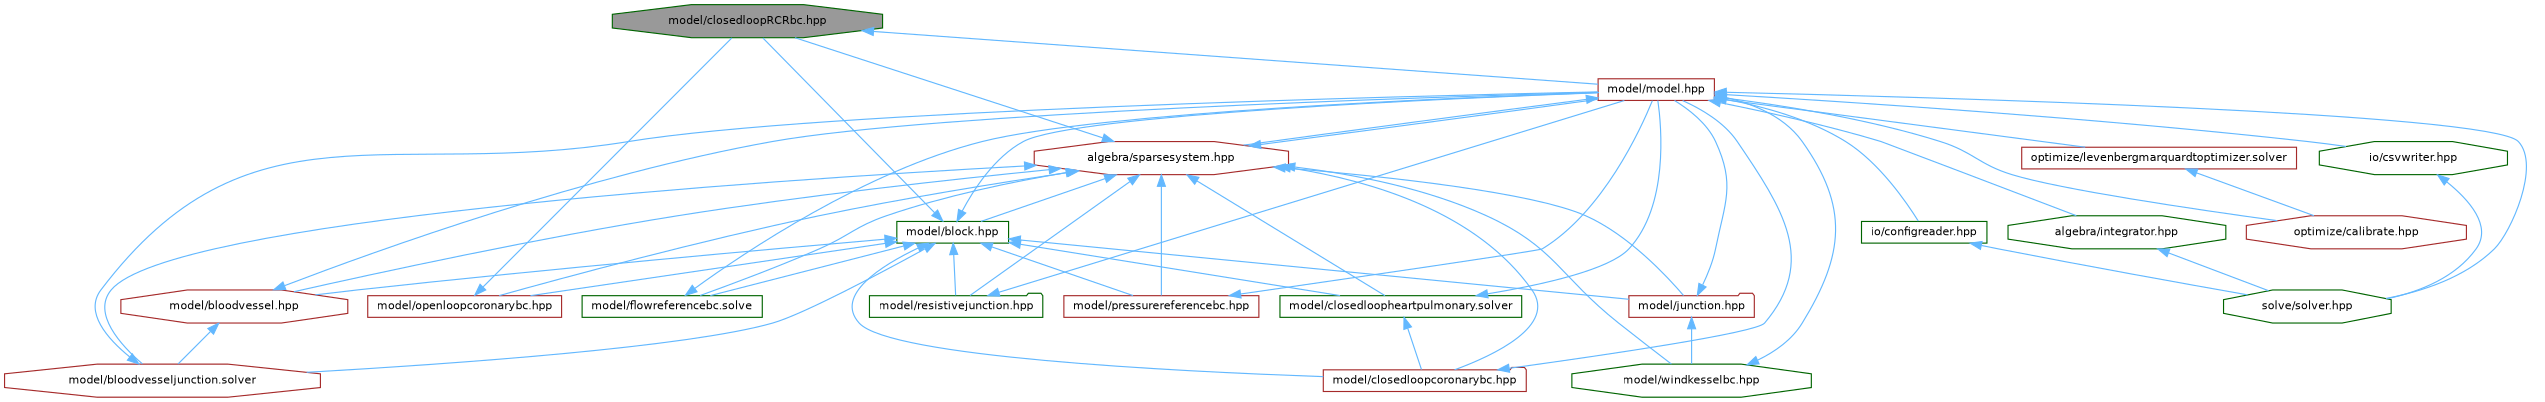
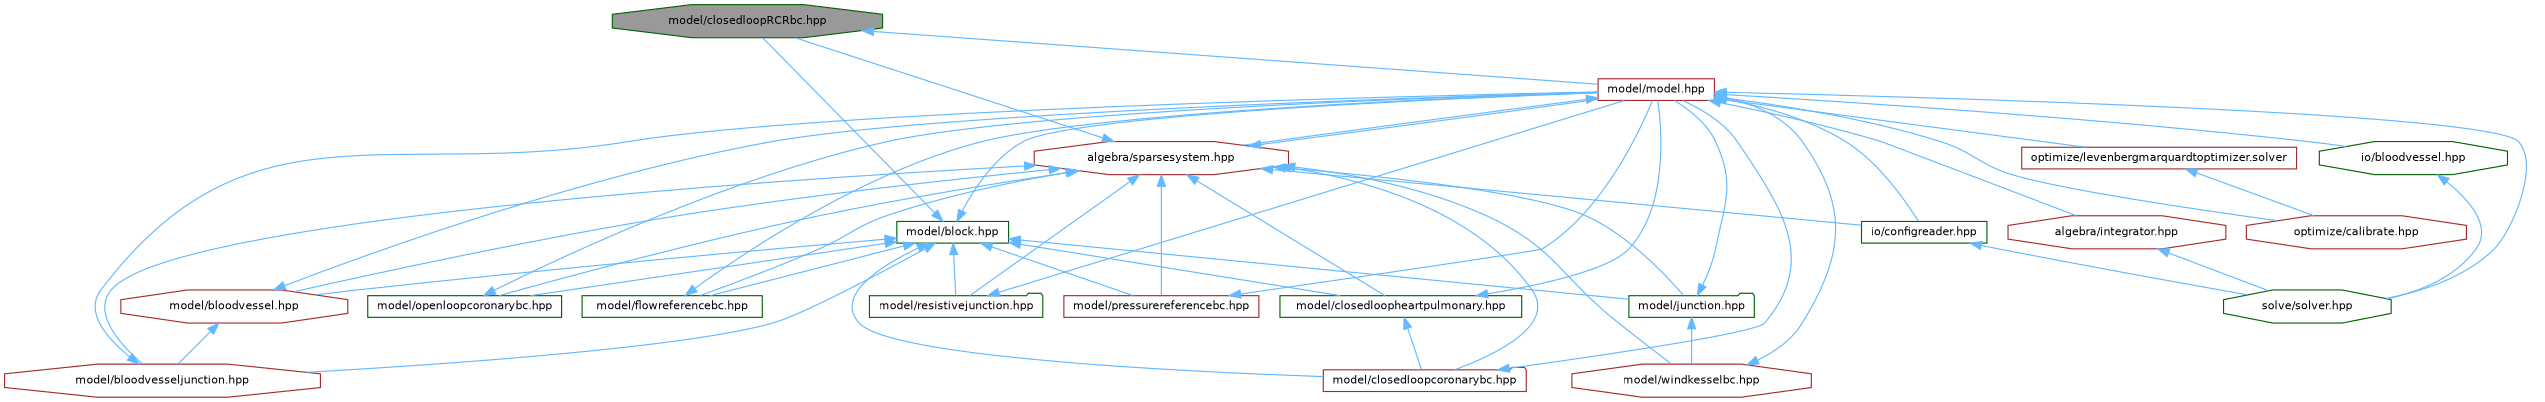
(2413, 158) -> (2413, 158)
(608, 162) -> (975, 128)
(1043, 200) -> (1567, 197)
(2117, 232) -> (2117, 232)
(465, 307) -> (465, 307)
(672, 307) -> (672, 307)
(1401, 307) -> (1401, 307)
(1692, 307) -> (1692, 307)
(162, 381) -> (162, 381)
(1692, 381) -> (1692, 381)
